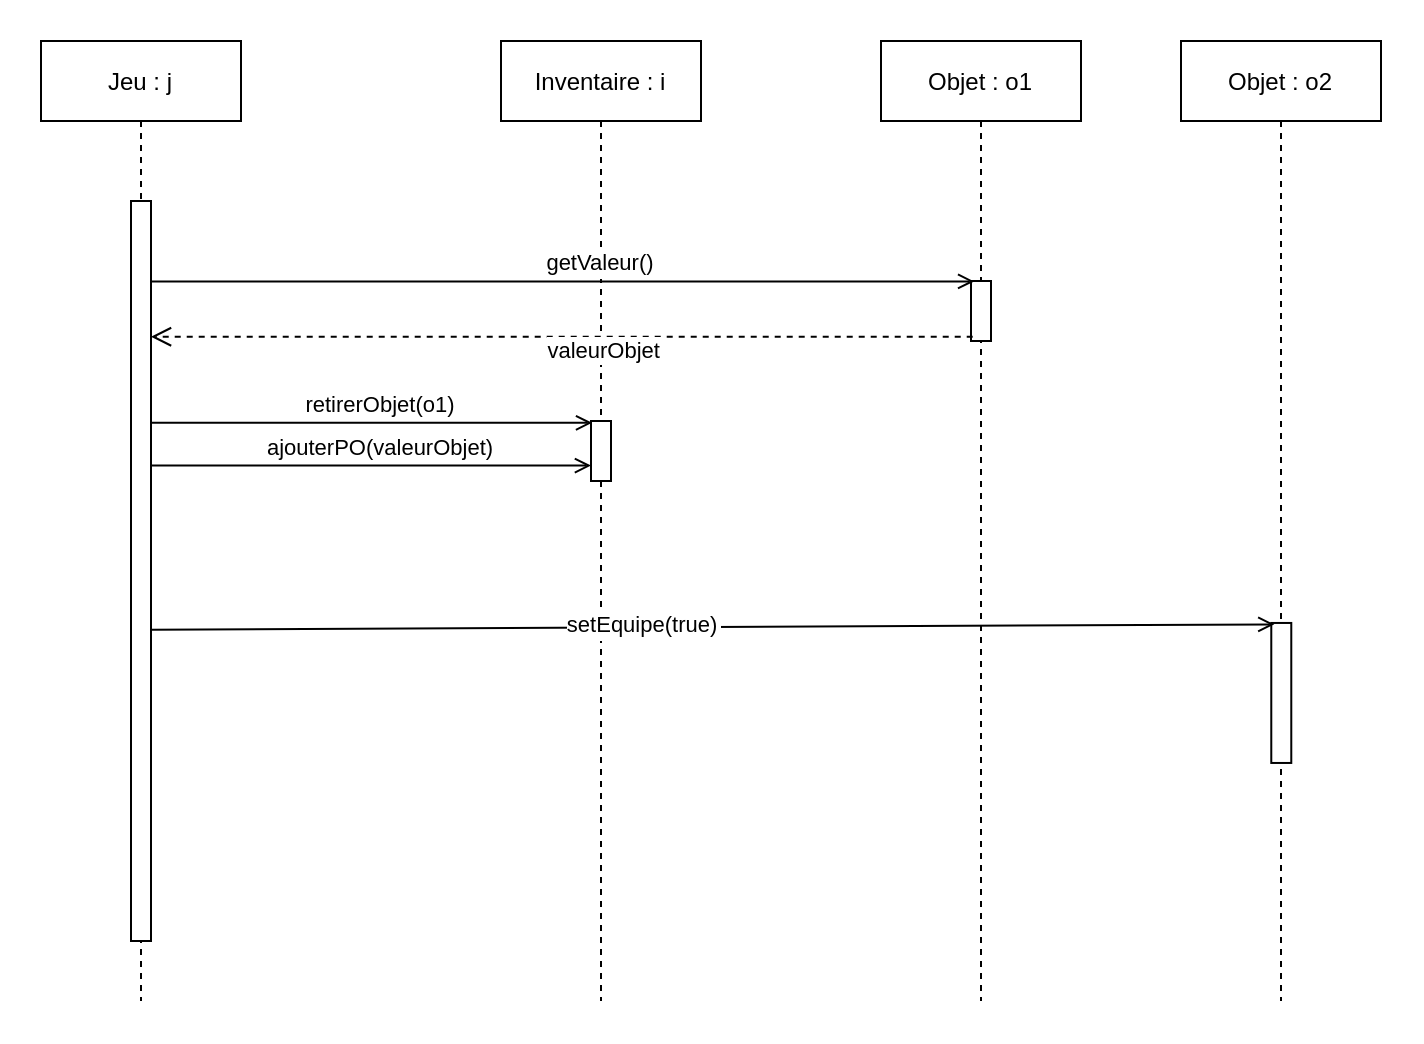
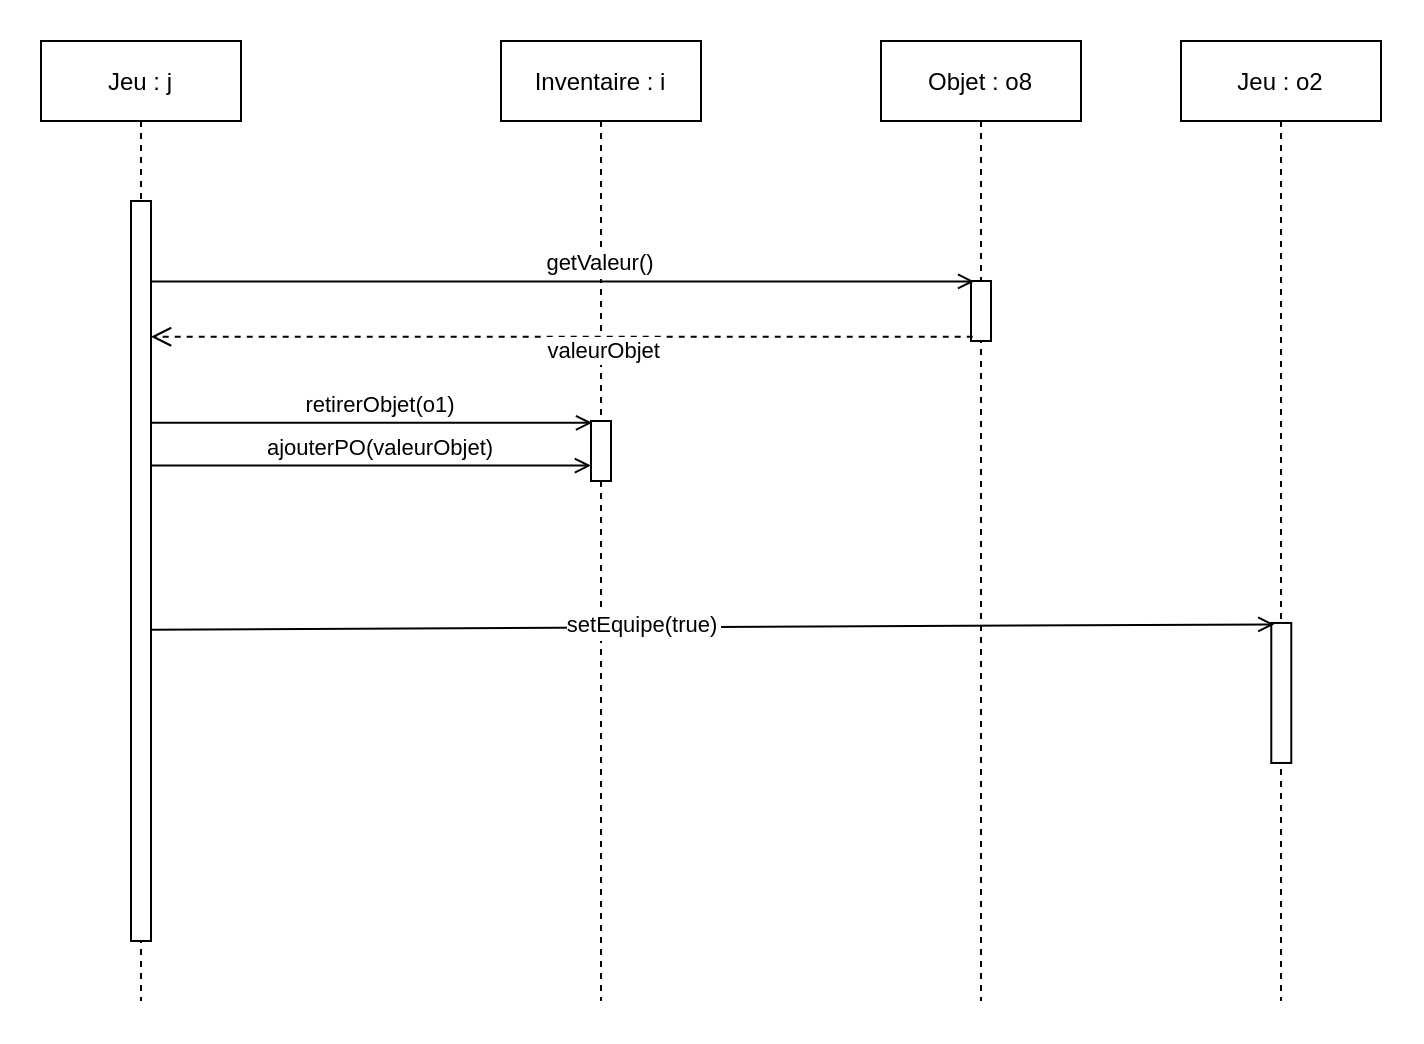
(980, 82) -> (980, 82)
(1280, 82) -> (1280, 82)
